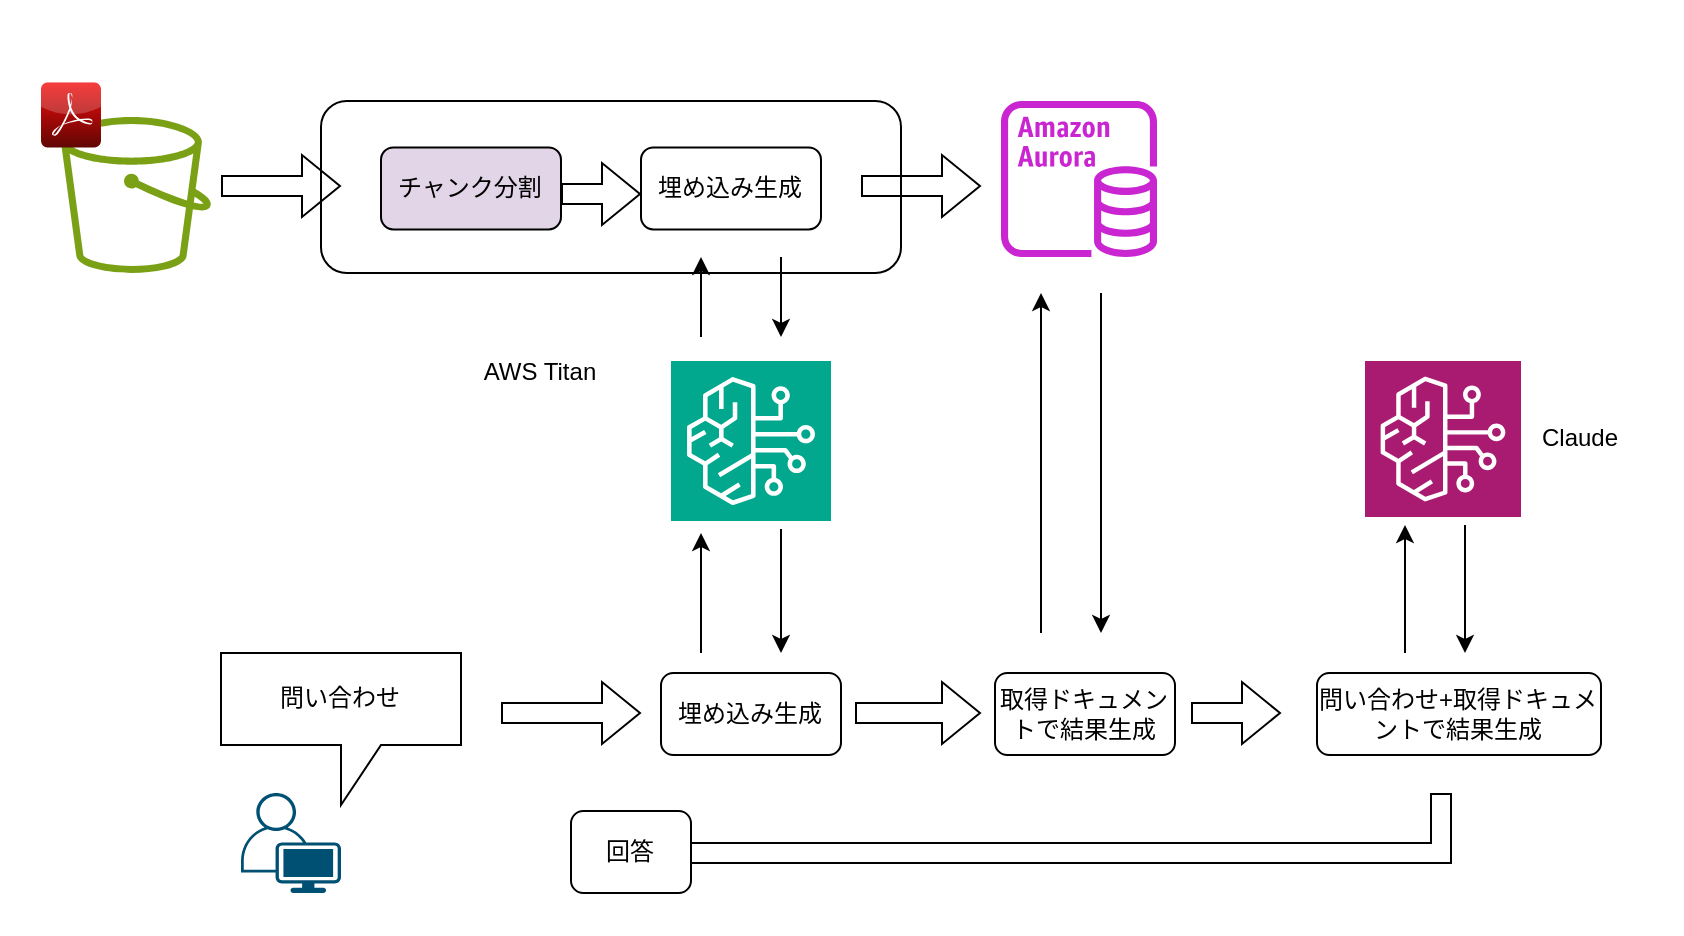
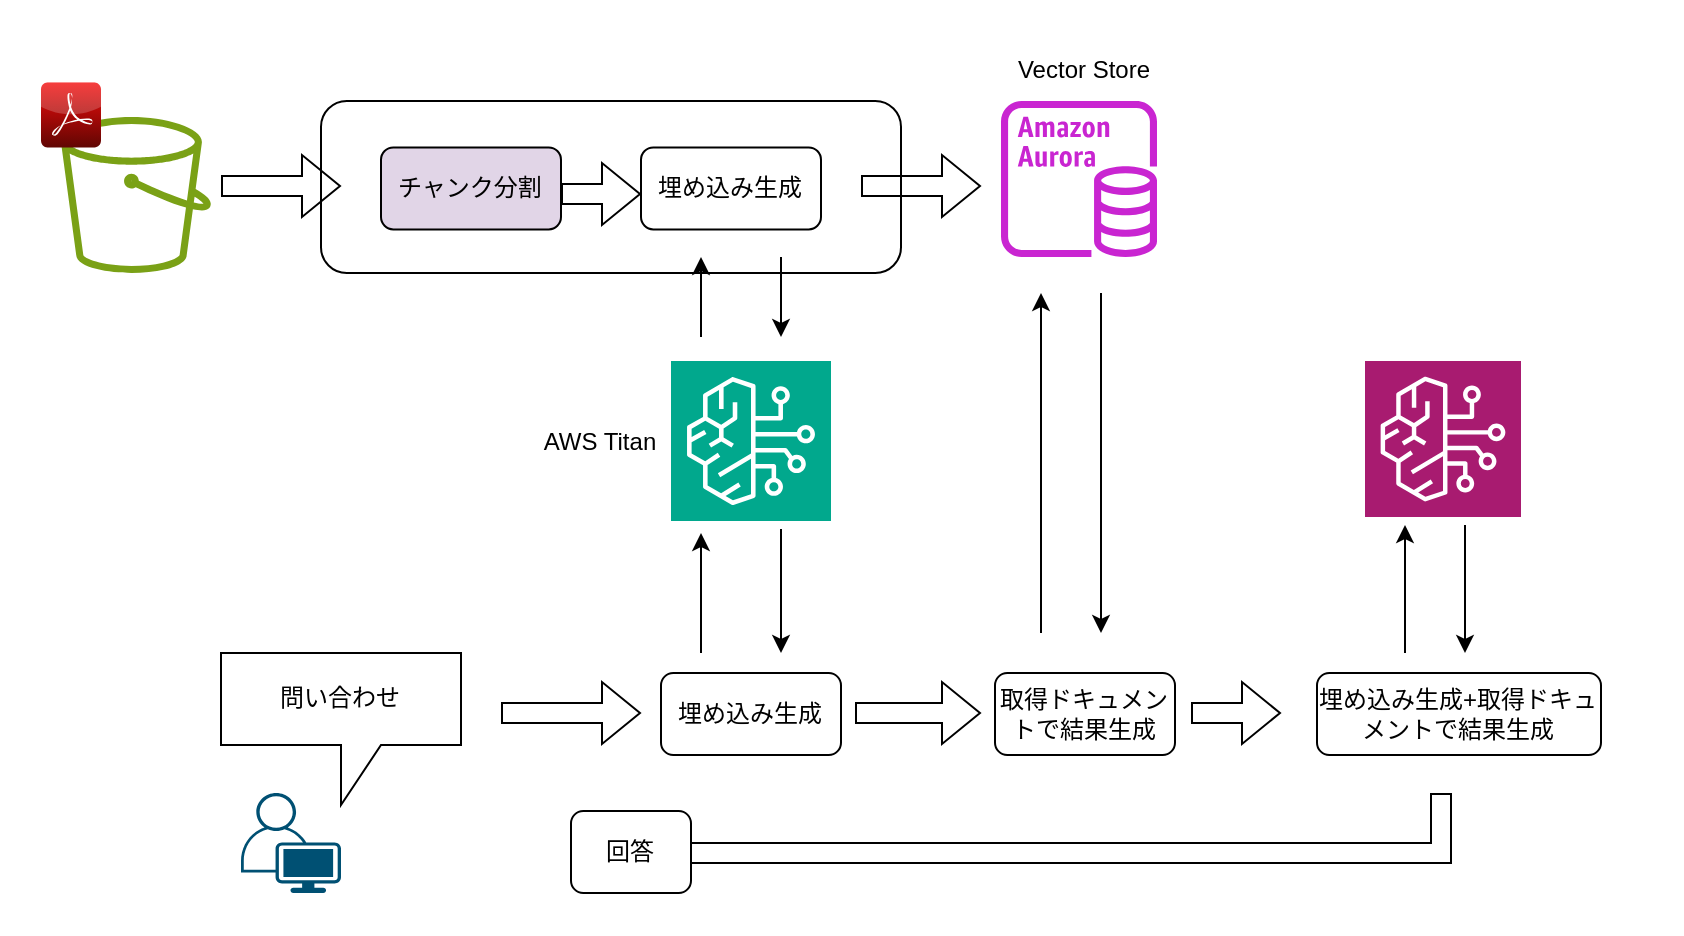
none -> (1085, 71)
(541, 373) -> (601, 443)
(1581, 439) -> none
(1459, 715) -> (1459, 715)
